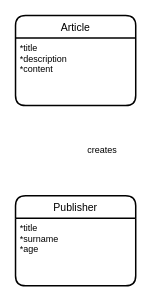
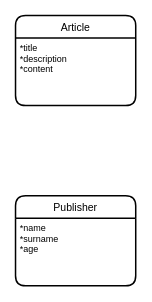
(102, 150) -> none
(32, 228) -> (32, 228)
